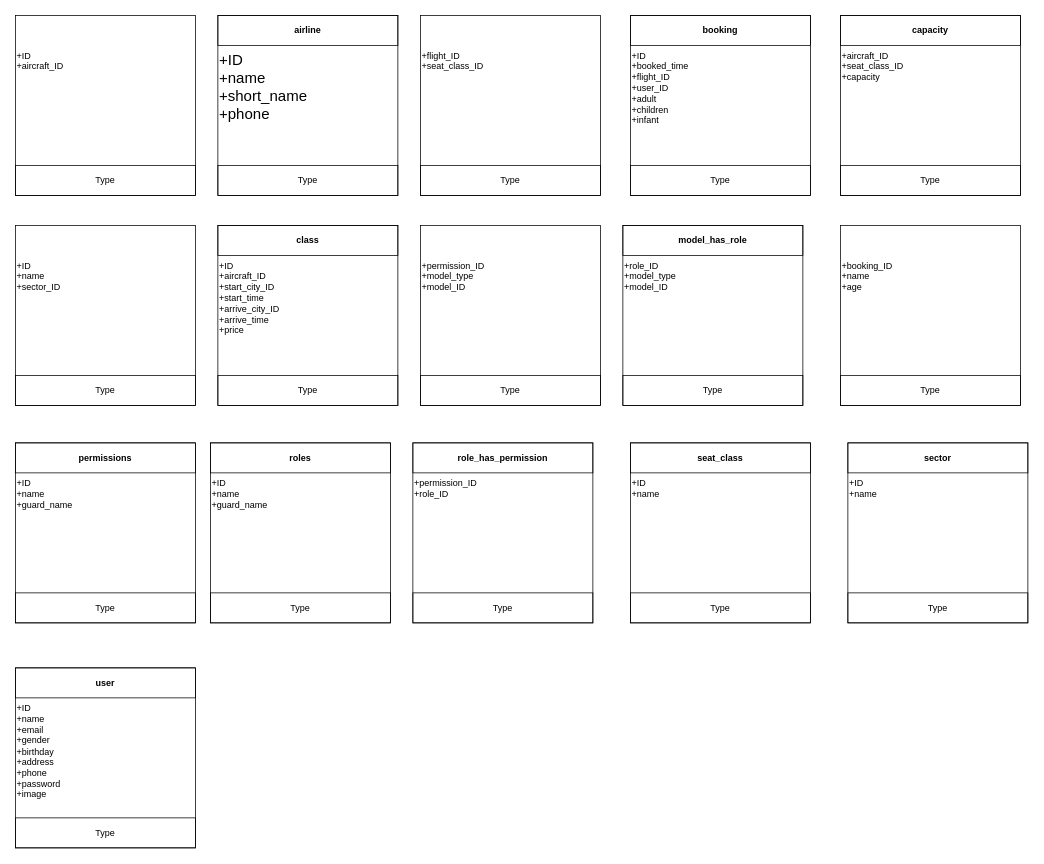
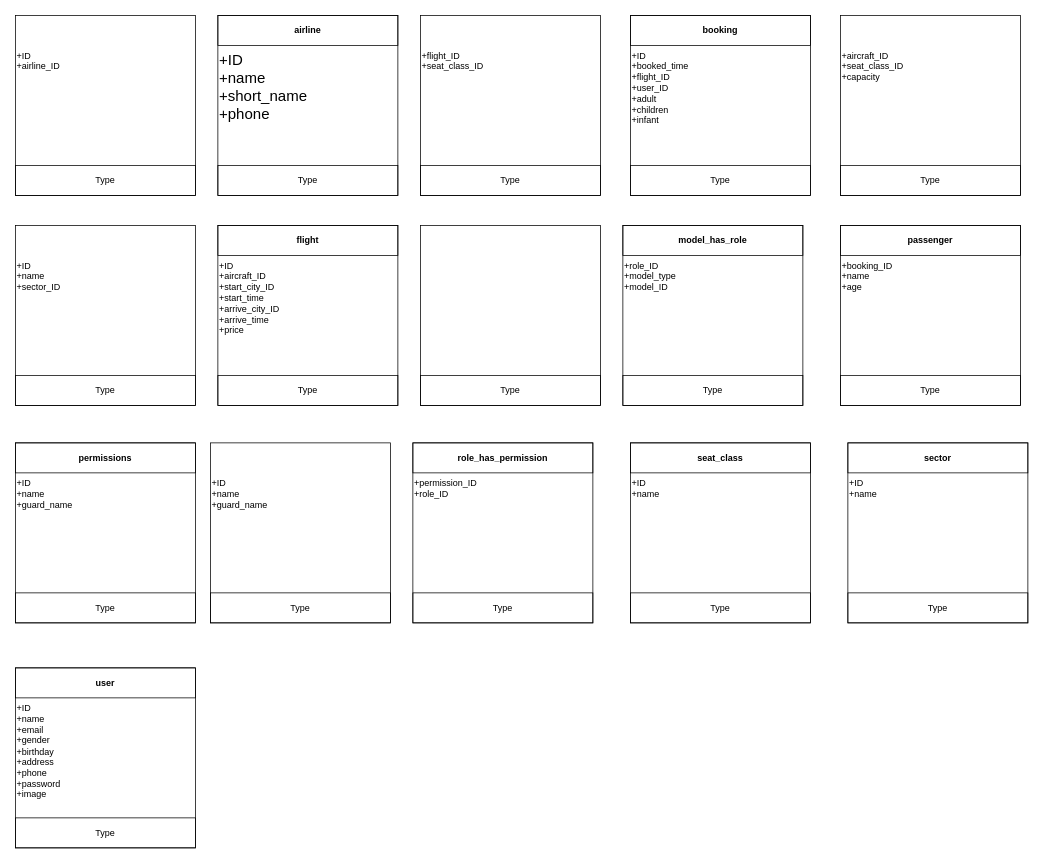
(930, 30) -> none
(46, 61) -> (41, 61)
(308, 240) -> (308, 240)
none -> (930, 240)
(510, 315) -> none
(300, 458) -> none
